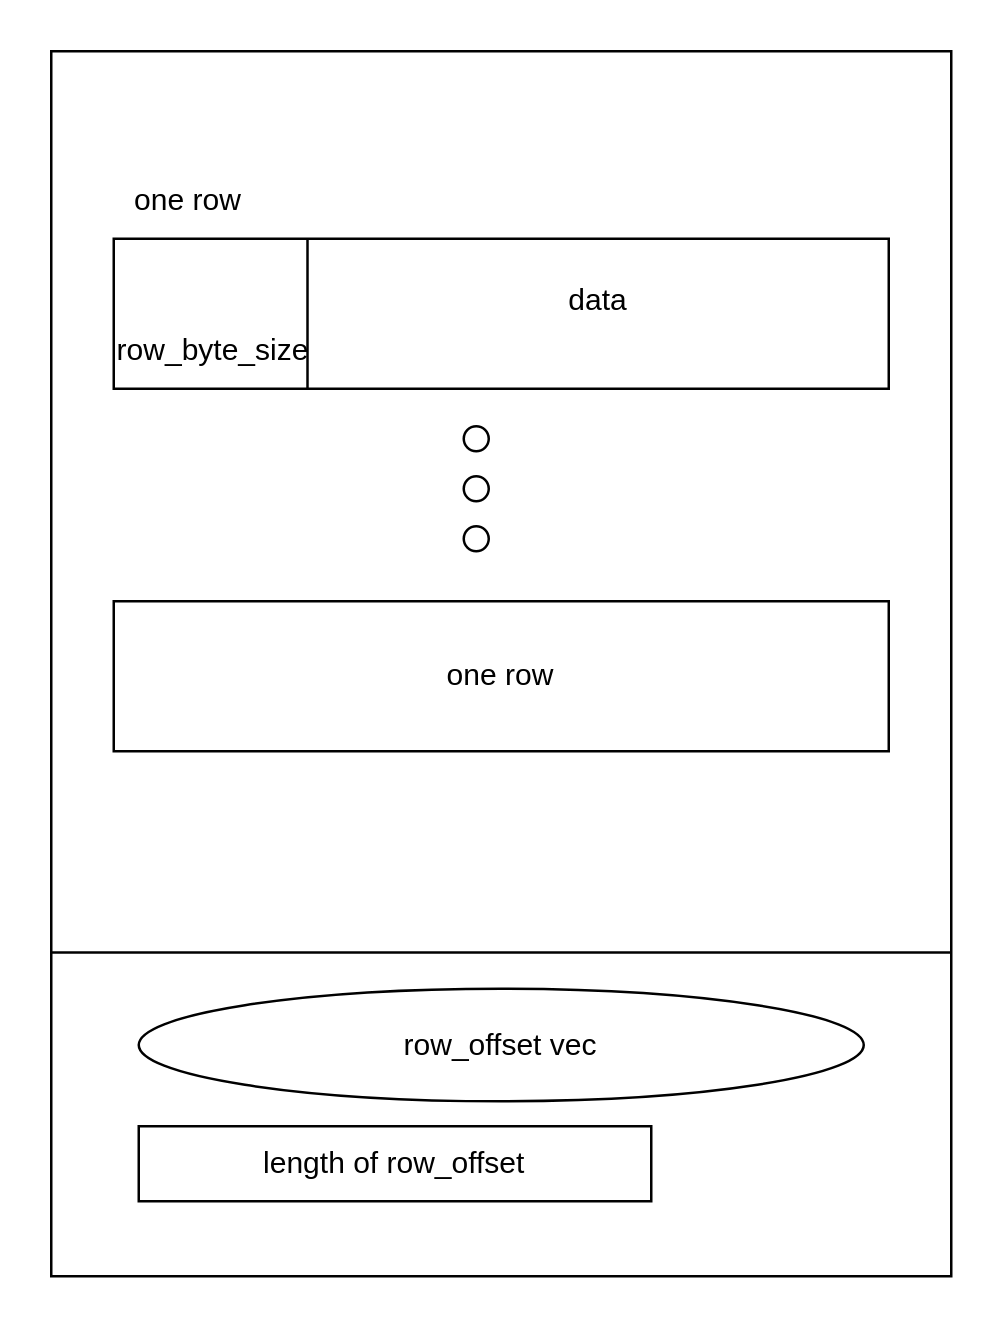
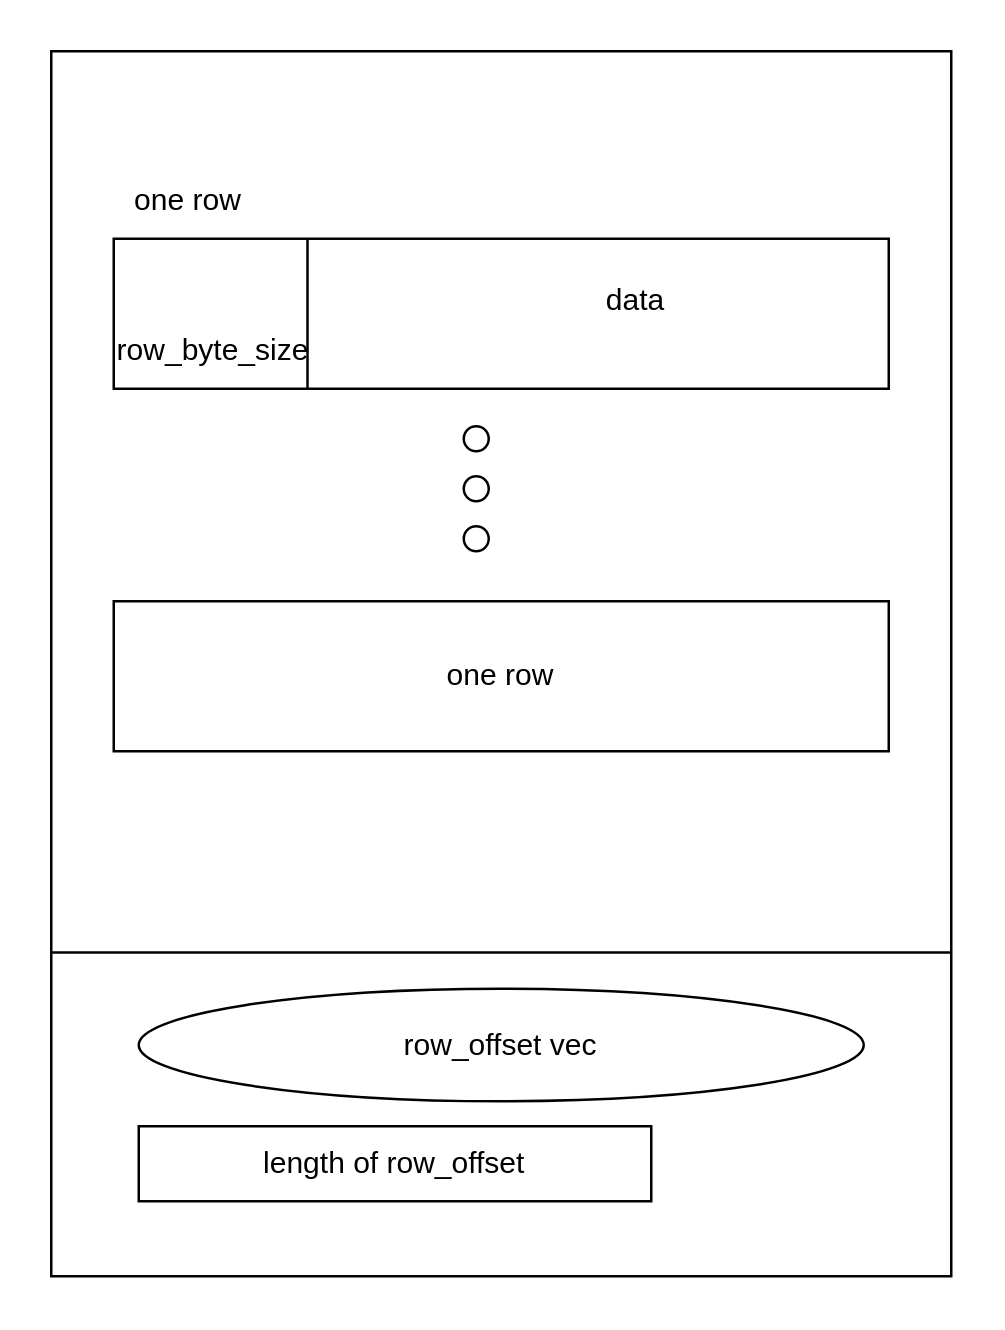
(599, 301) -> (636, 301)
